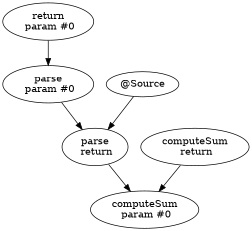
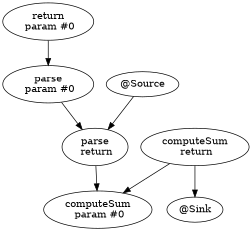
none -> (195, 210)
